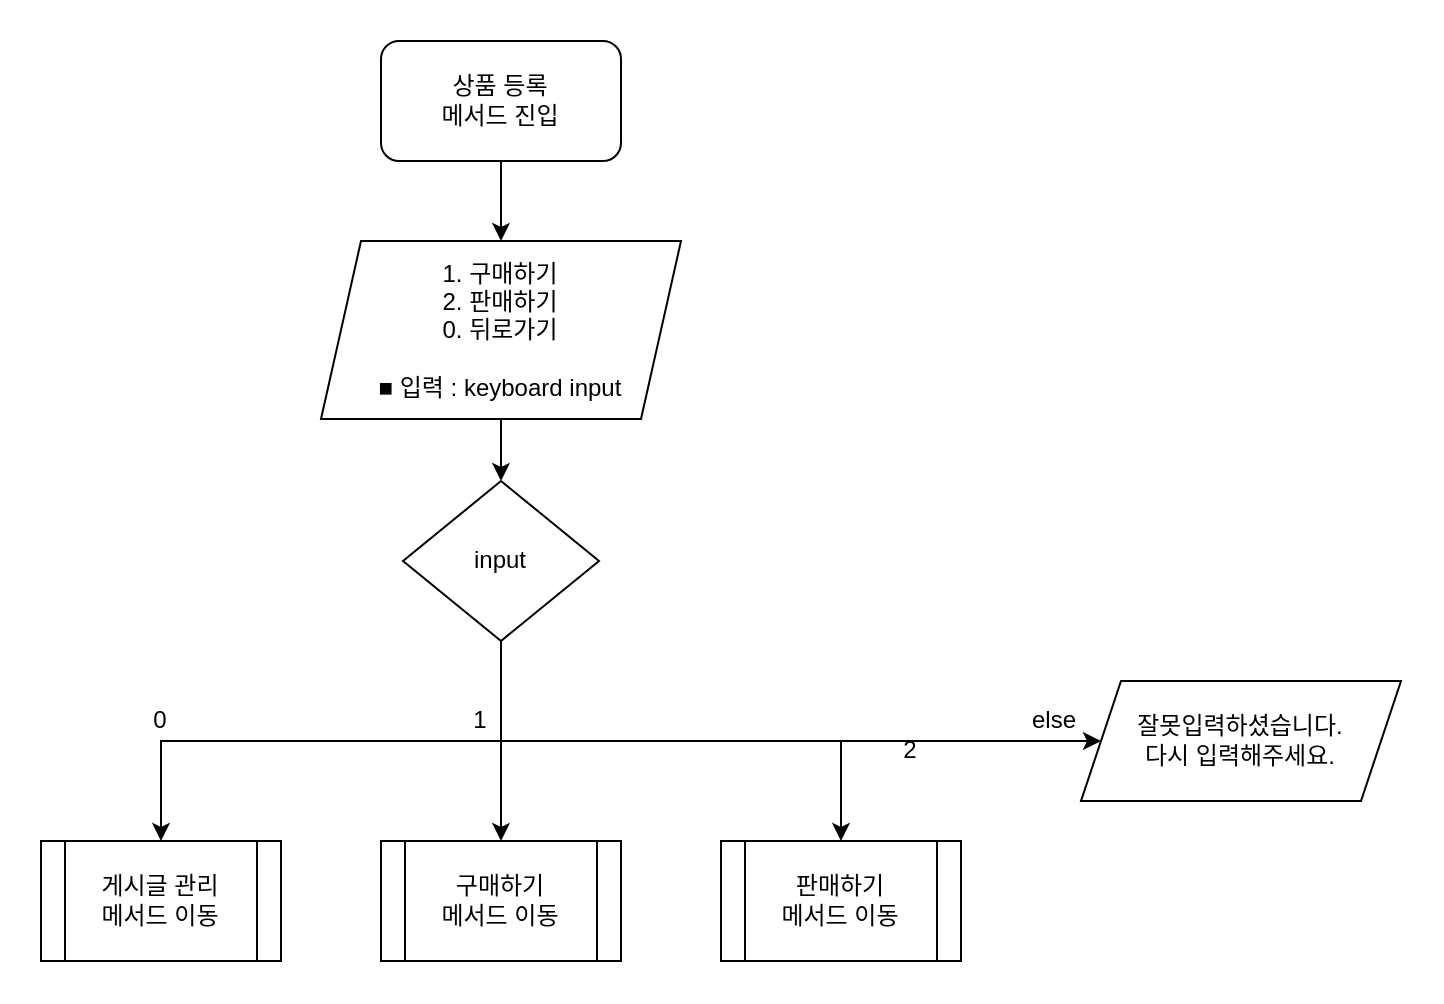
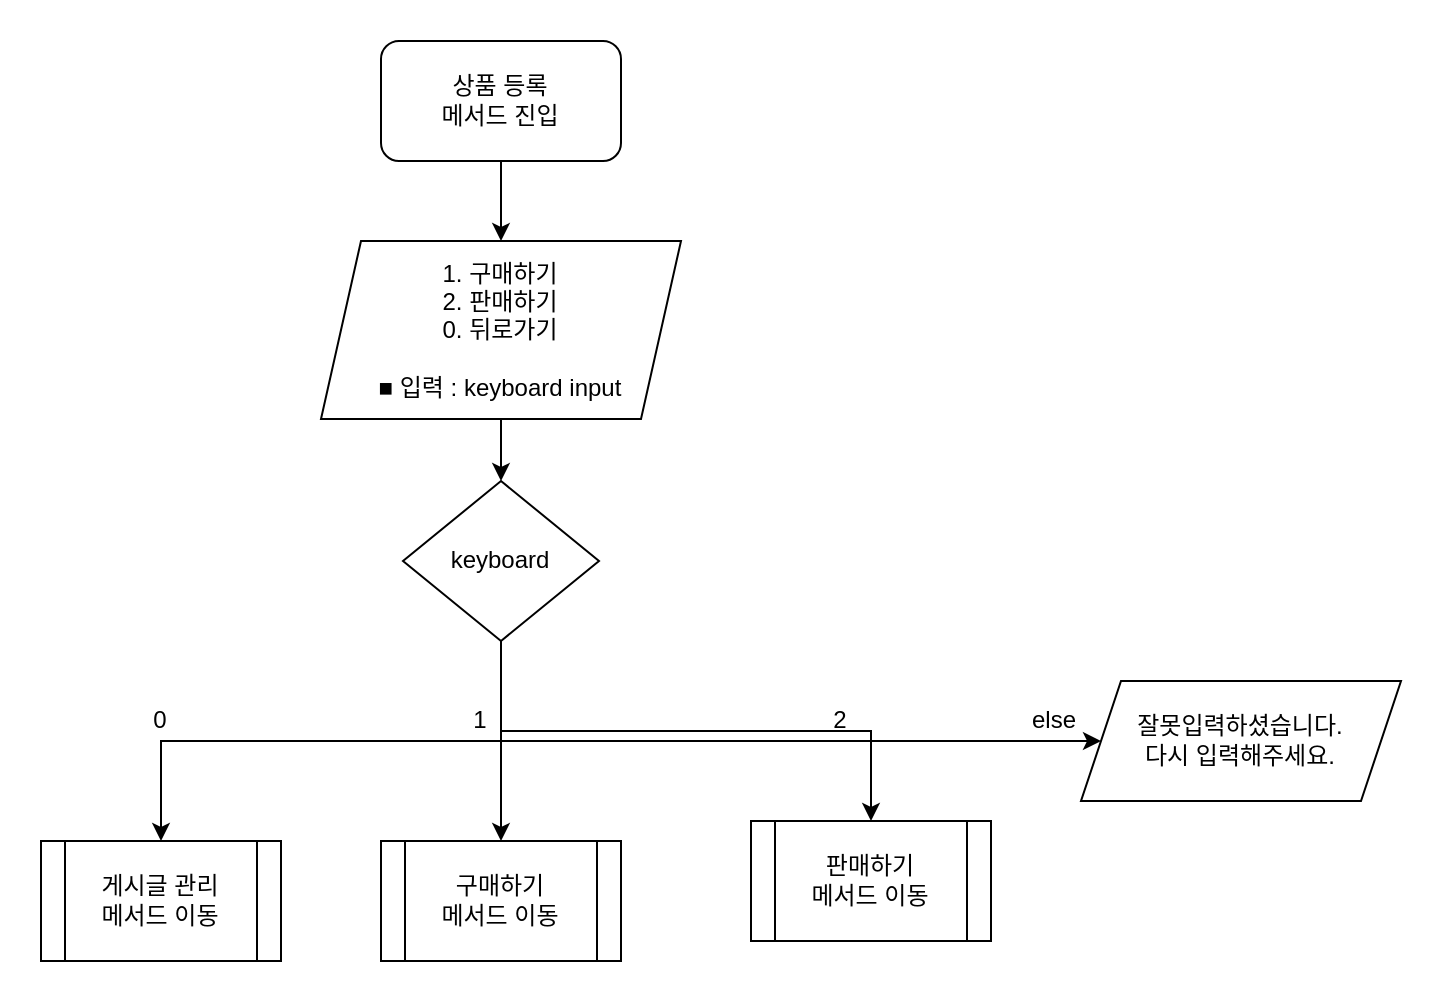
(501, 561) -> (501, 561)
(911, 751) -> (841, 721)
(841, 901) -> (871, 881)
